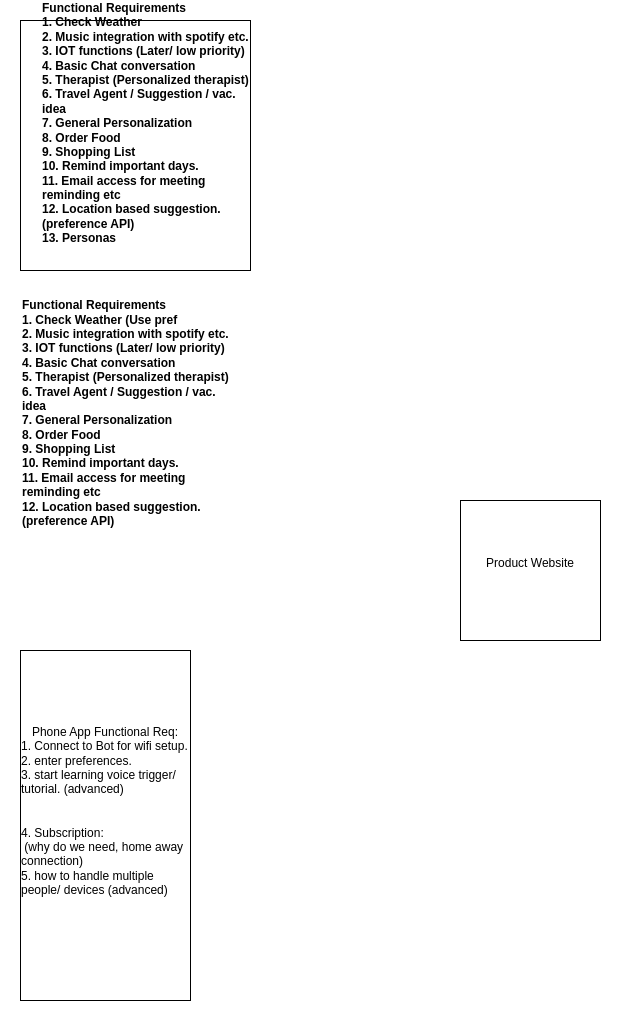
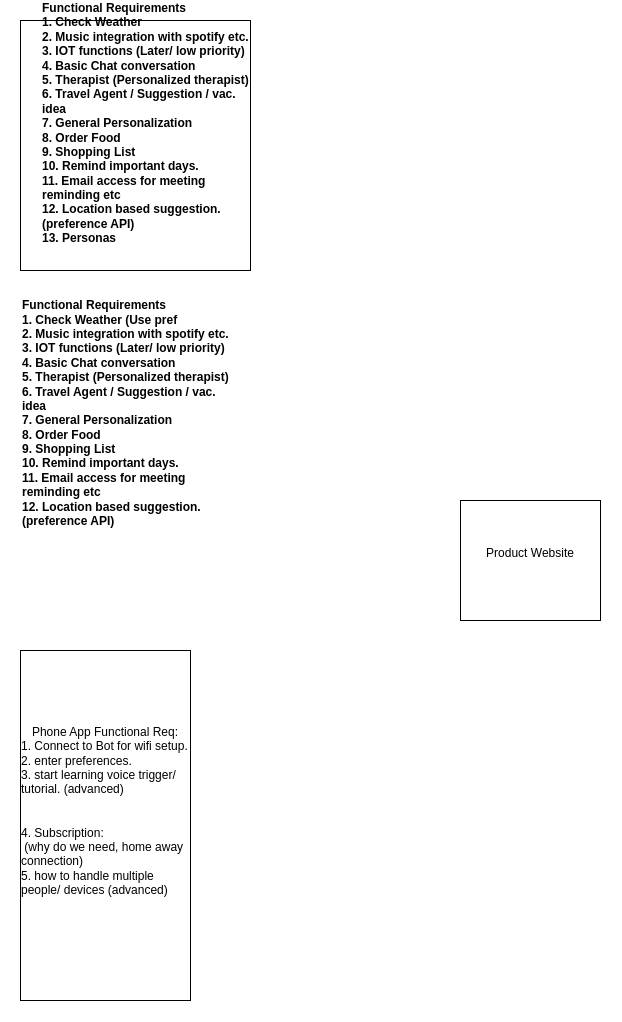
(531, 571) -> (531, 561)
